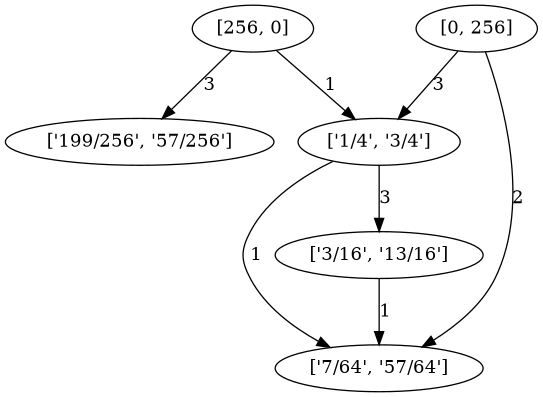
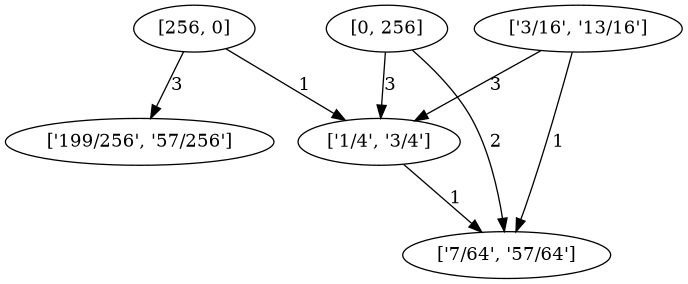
(379, 192) -> (484, 82)
